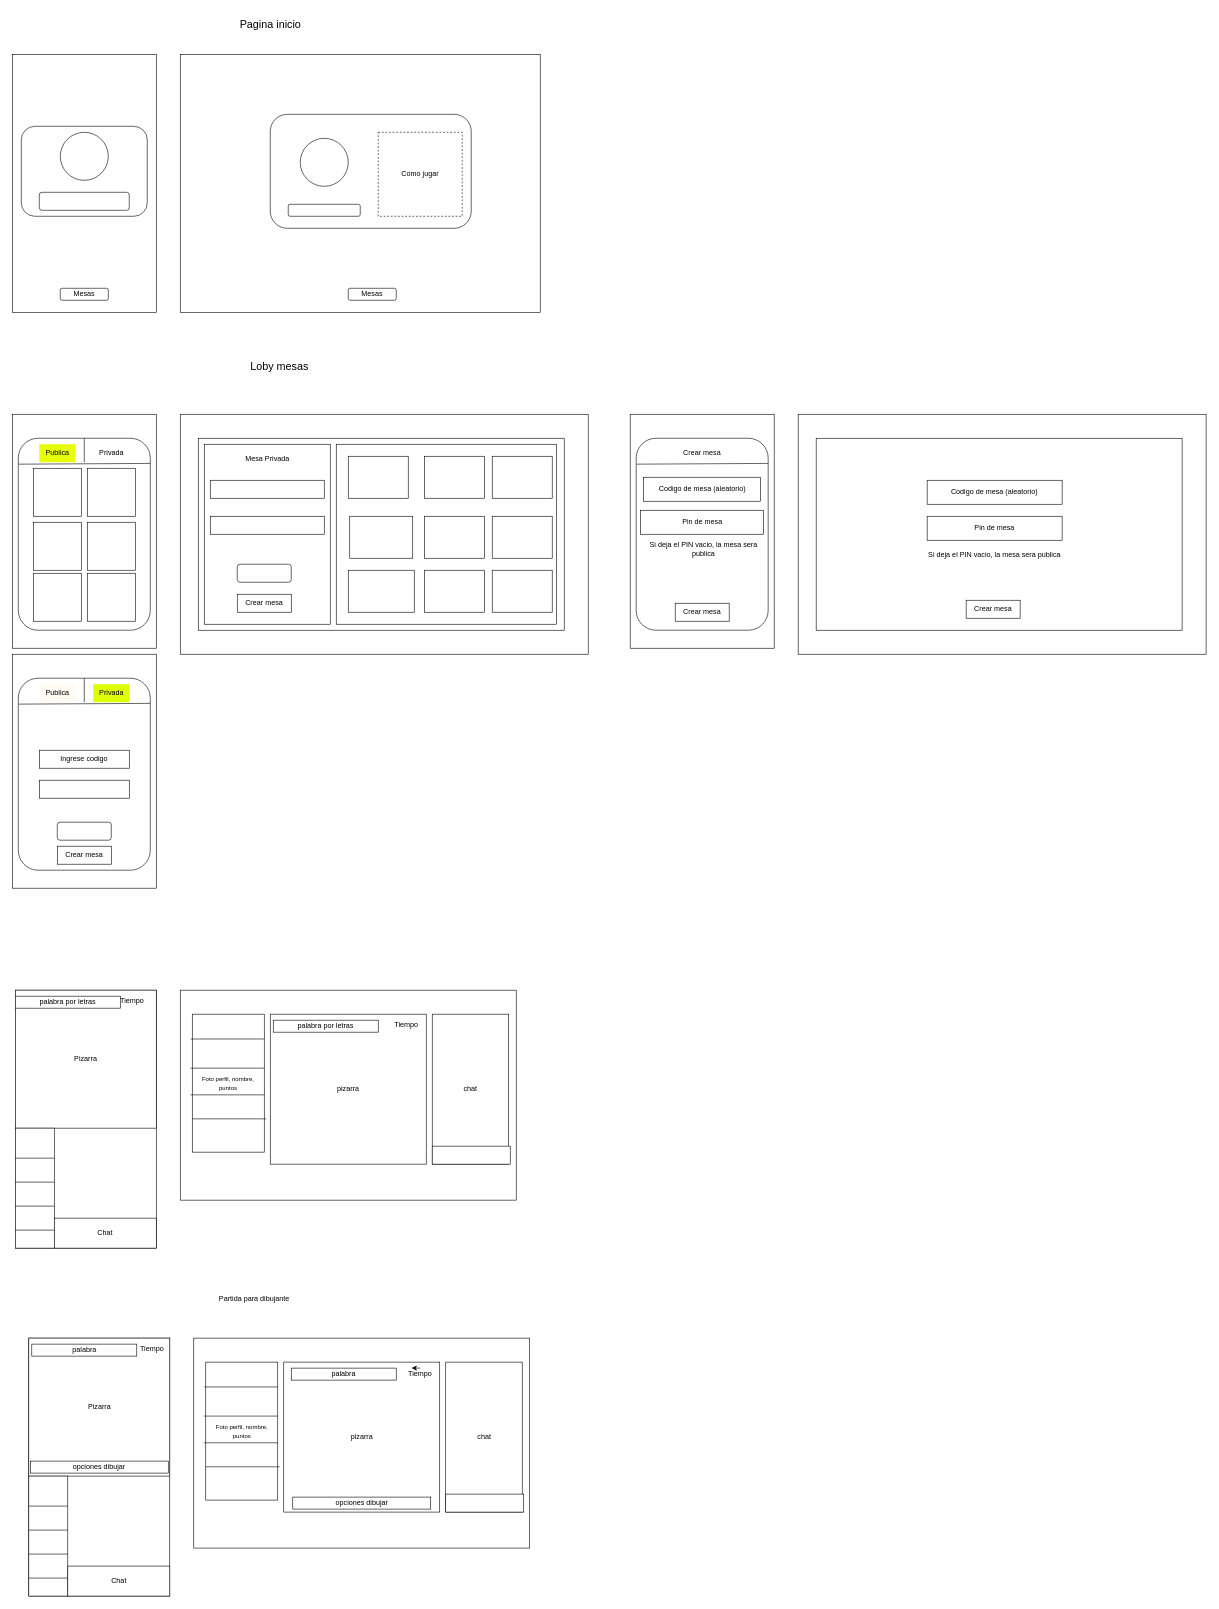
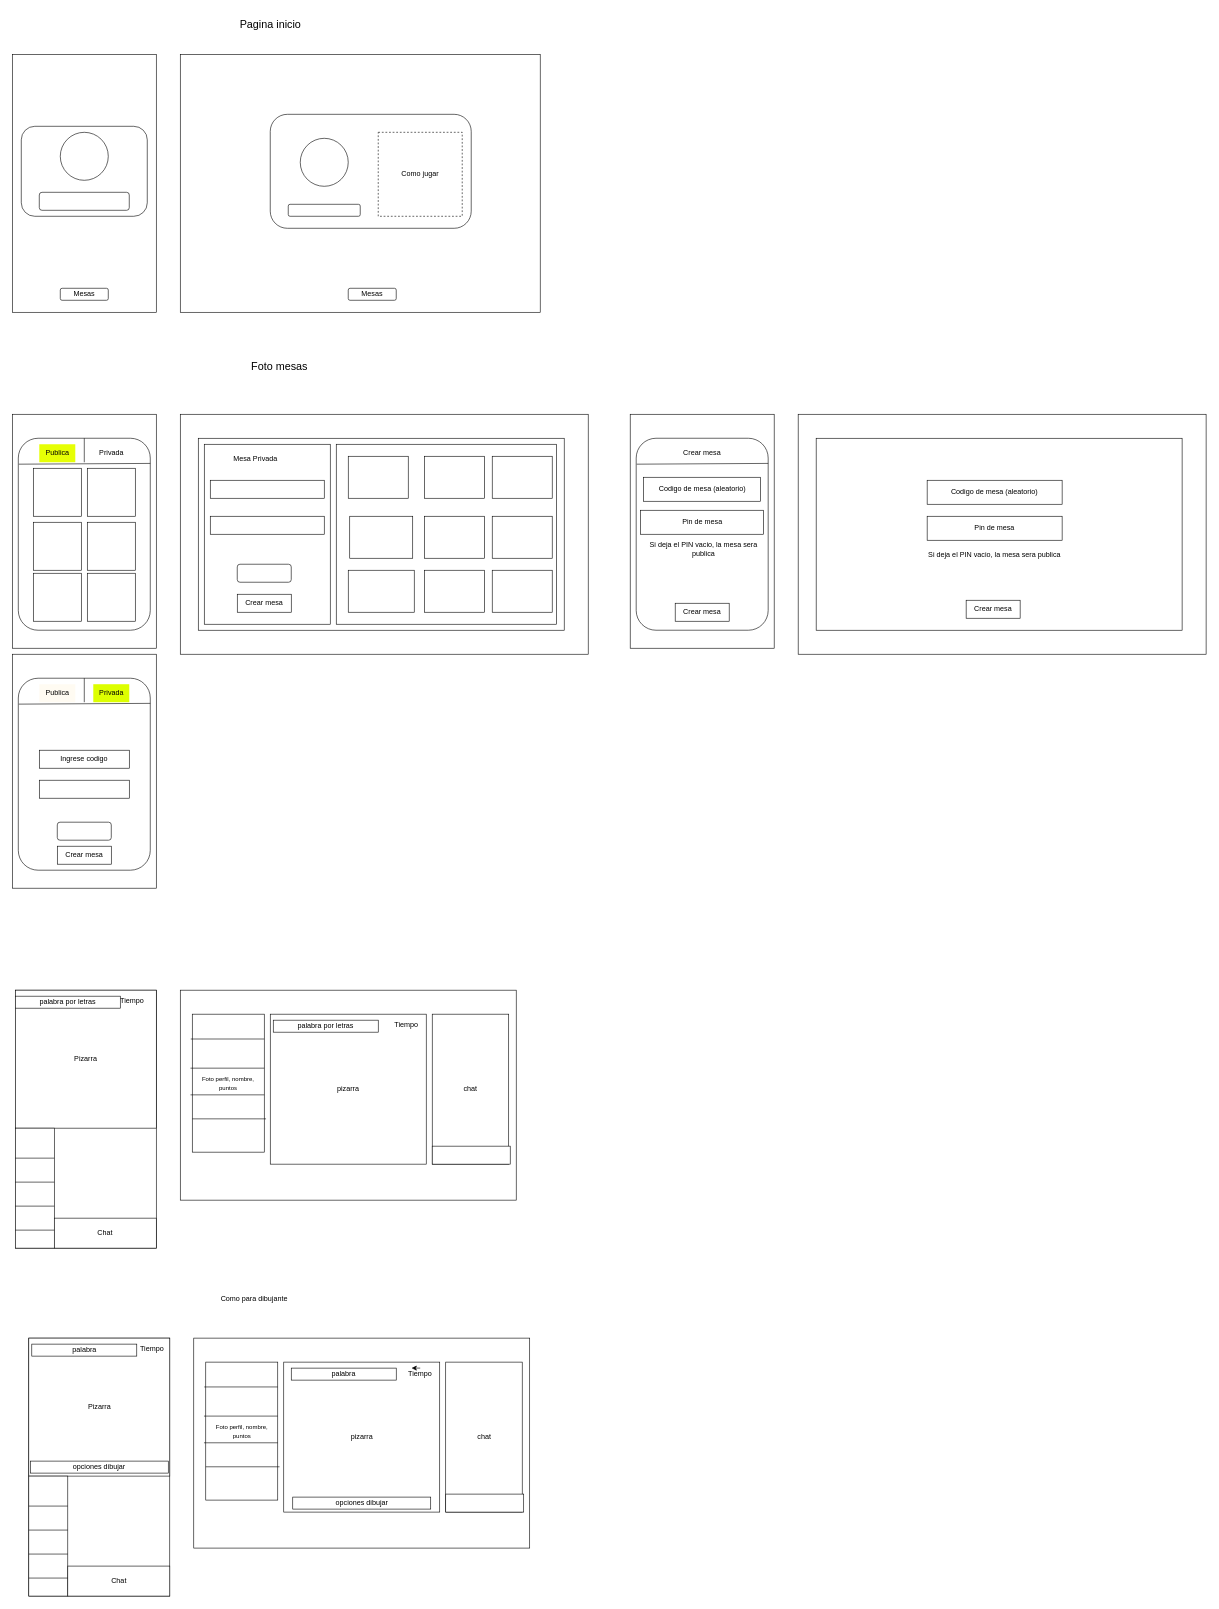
(280, 366) -> (280, 366)
(267, 459) -> (255, 459)
(254, 1299) -> (254, 1299)
